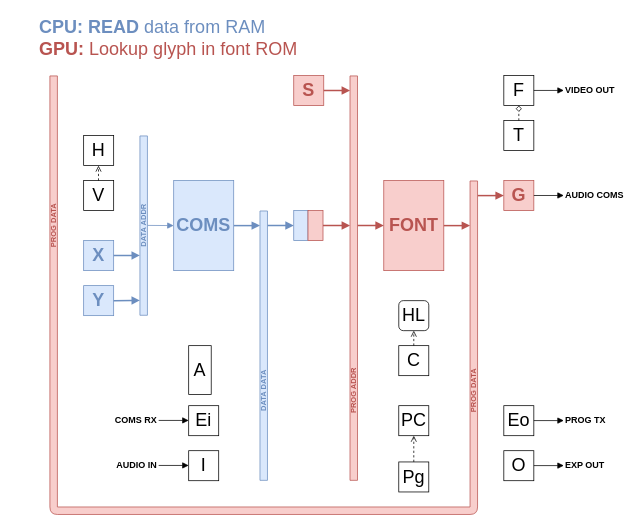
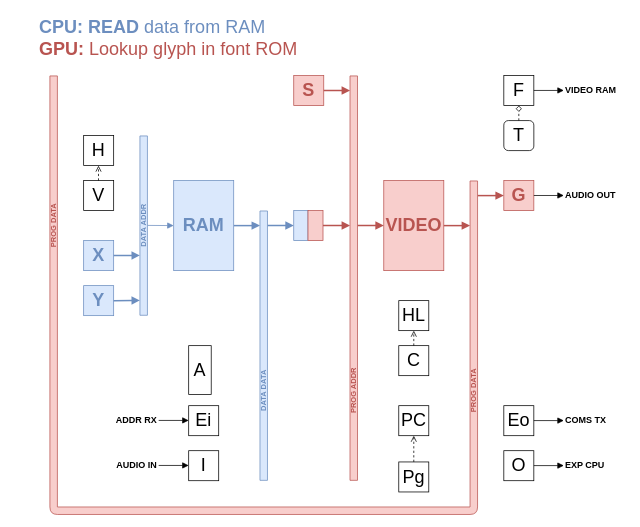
(587, 90) -> (587, 90)
(519, 135) -> (519, 135)
(589, 195) -> (587, 195)
(204, 225) -> (204, 225)
(414, 225) -> (414, 225)
(414, 315) -> (414, 315)
(141, 420) -> (141, 420)
(582, 420) -> (582, 420)
(582, 465) -> (582, 465)
